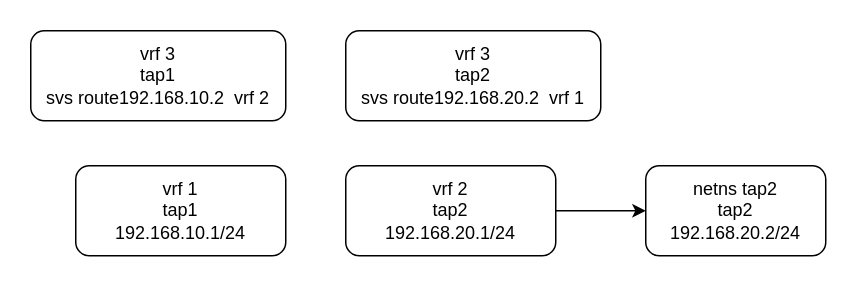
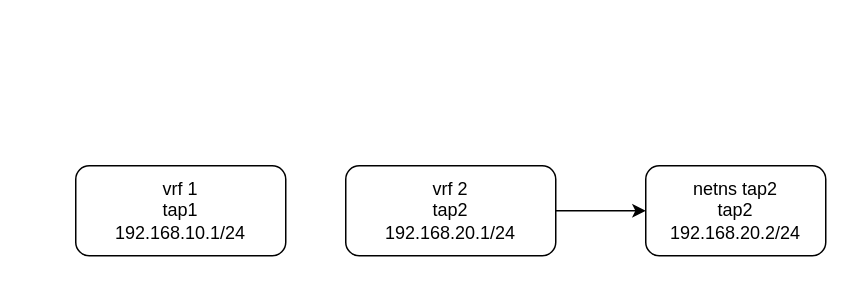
(158, 76) -> none
(473, 76) -> none
